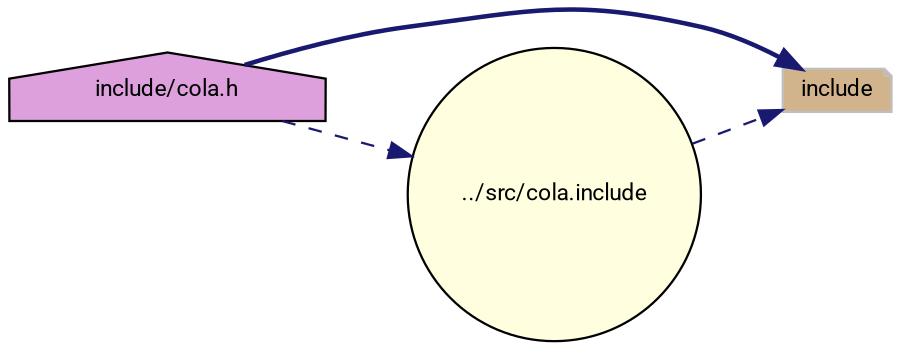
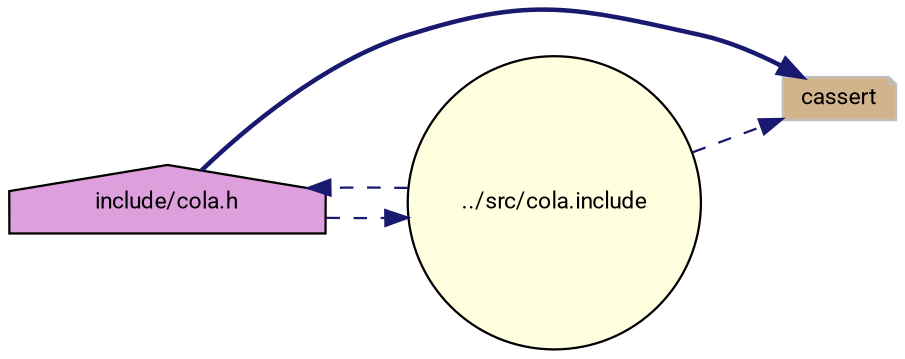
(837, 90) -> (839, 99)
none -> (369, 188)
